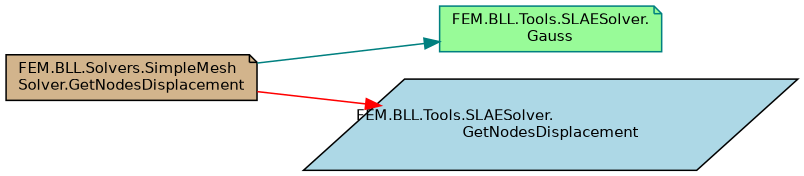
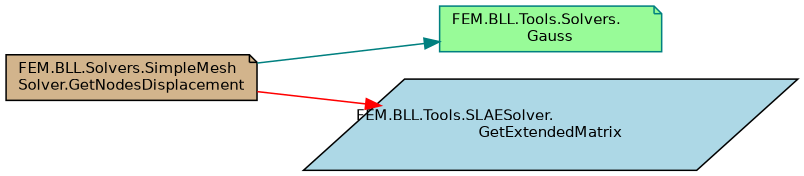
(551, 29) -> (551, 29)
(551, 125) -> (551, 125)
